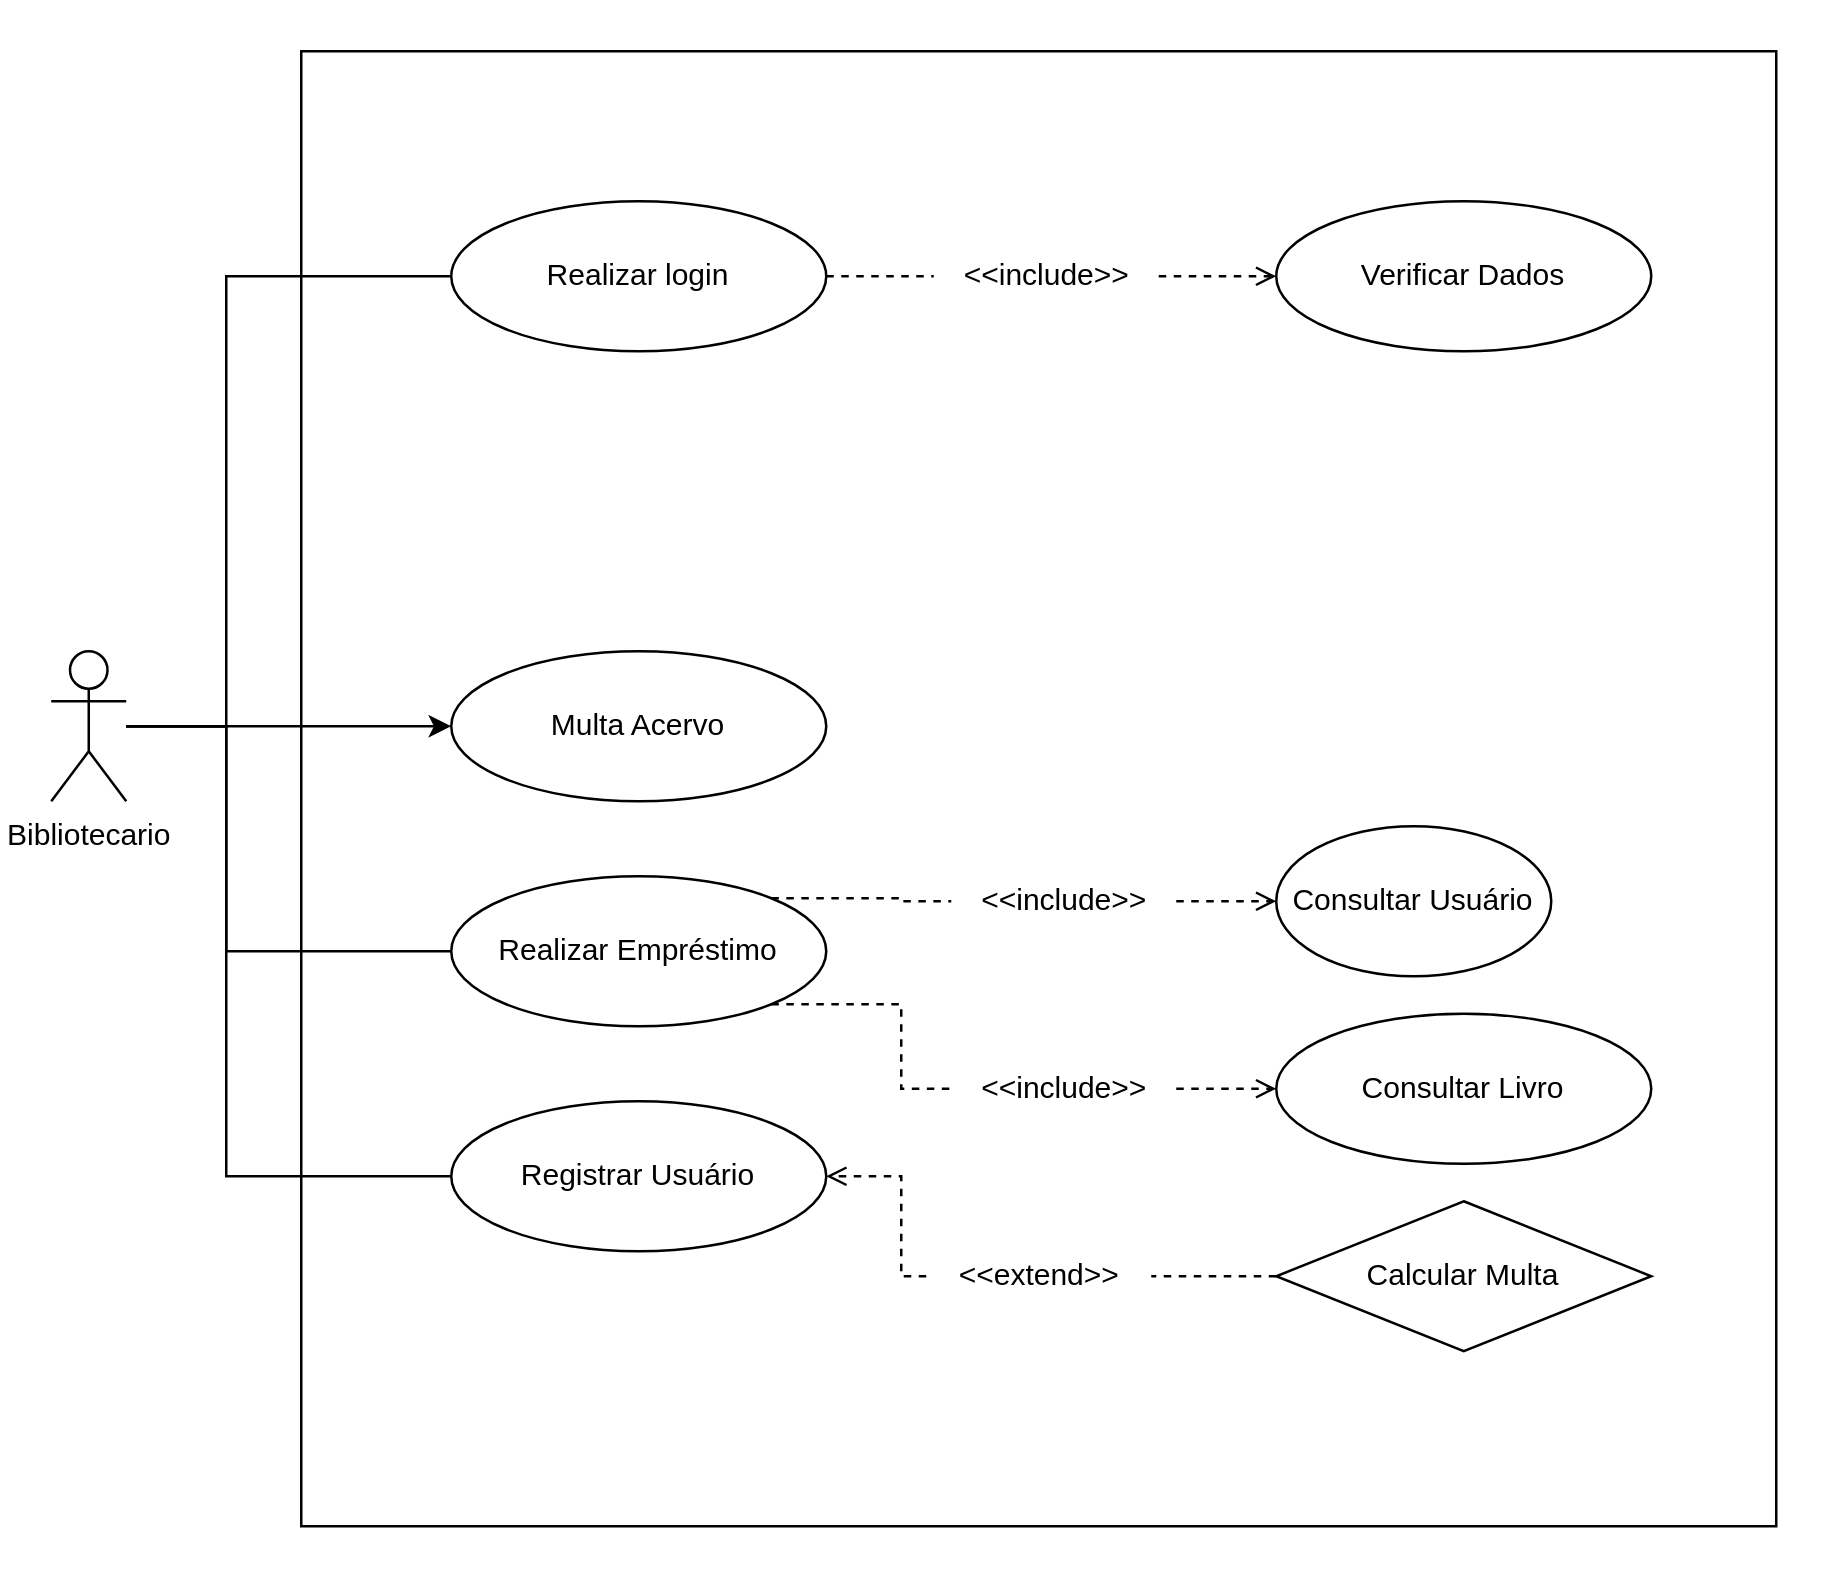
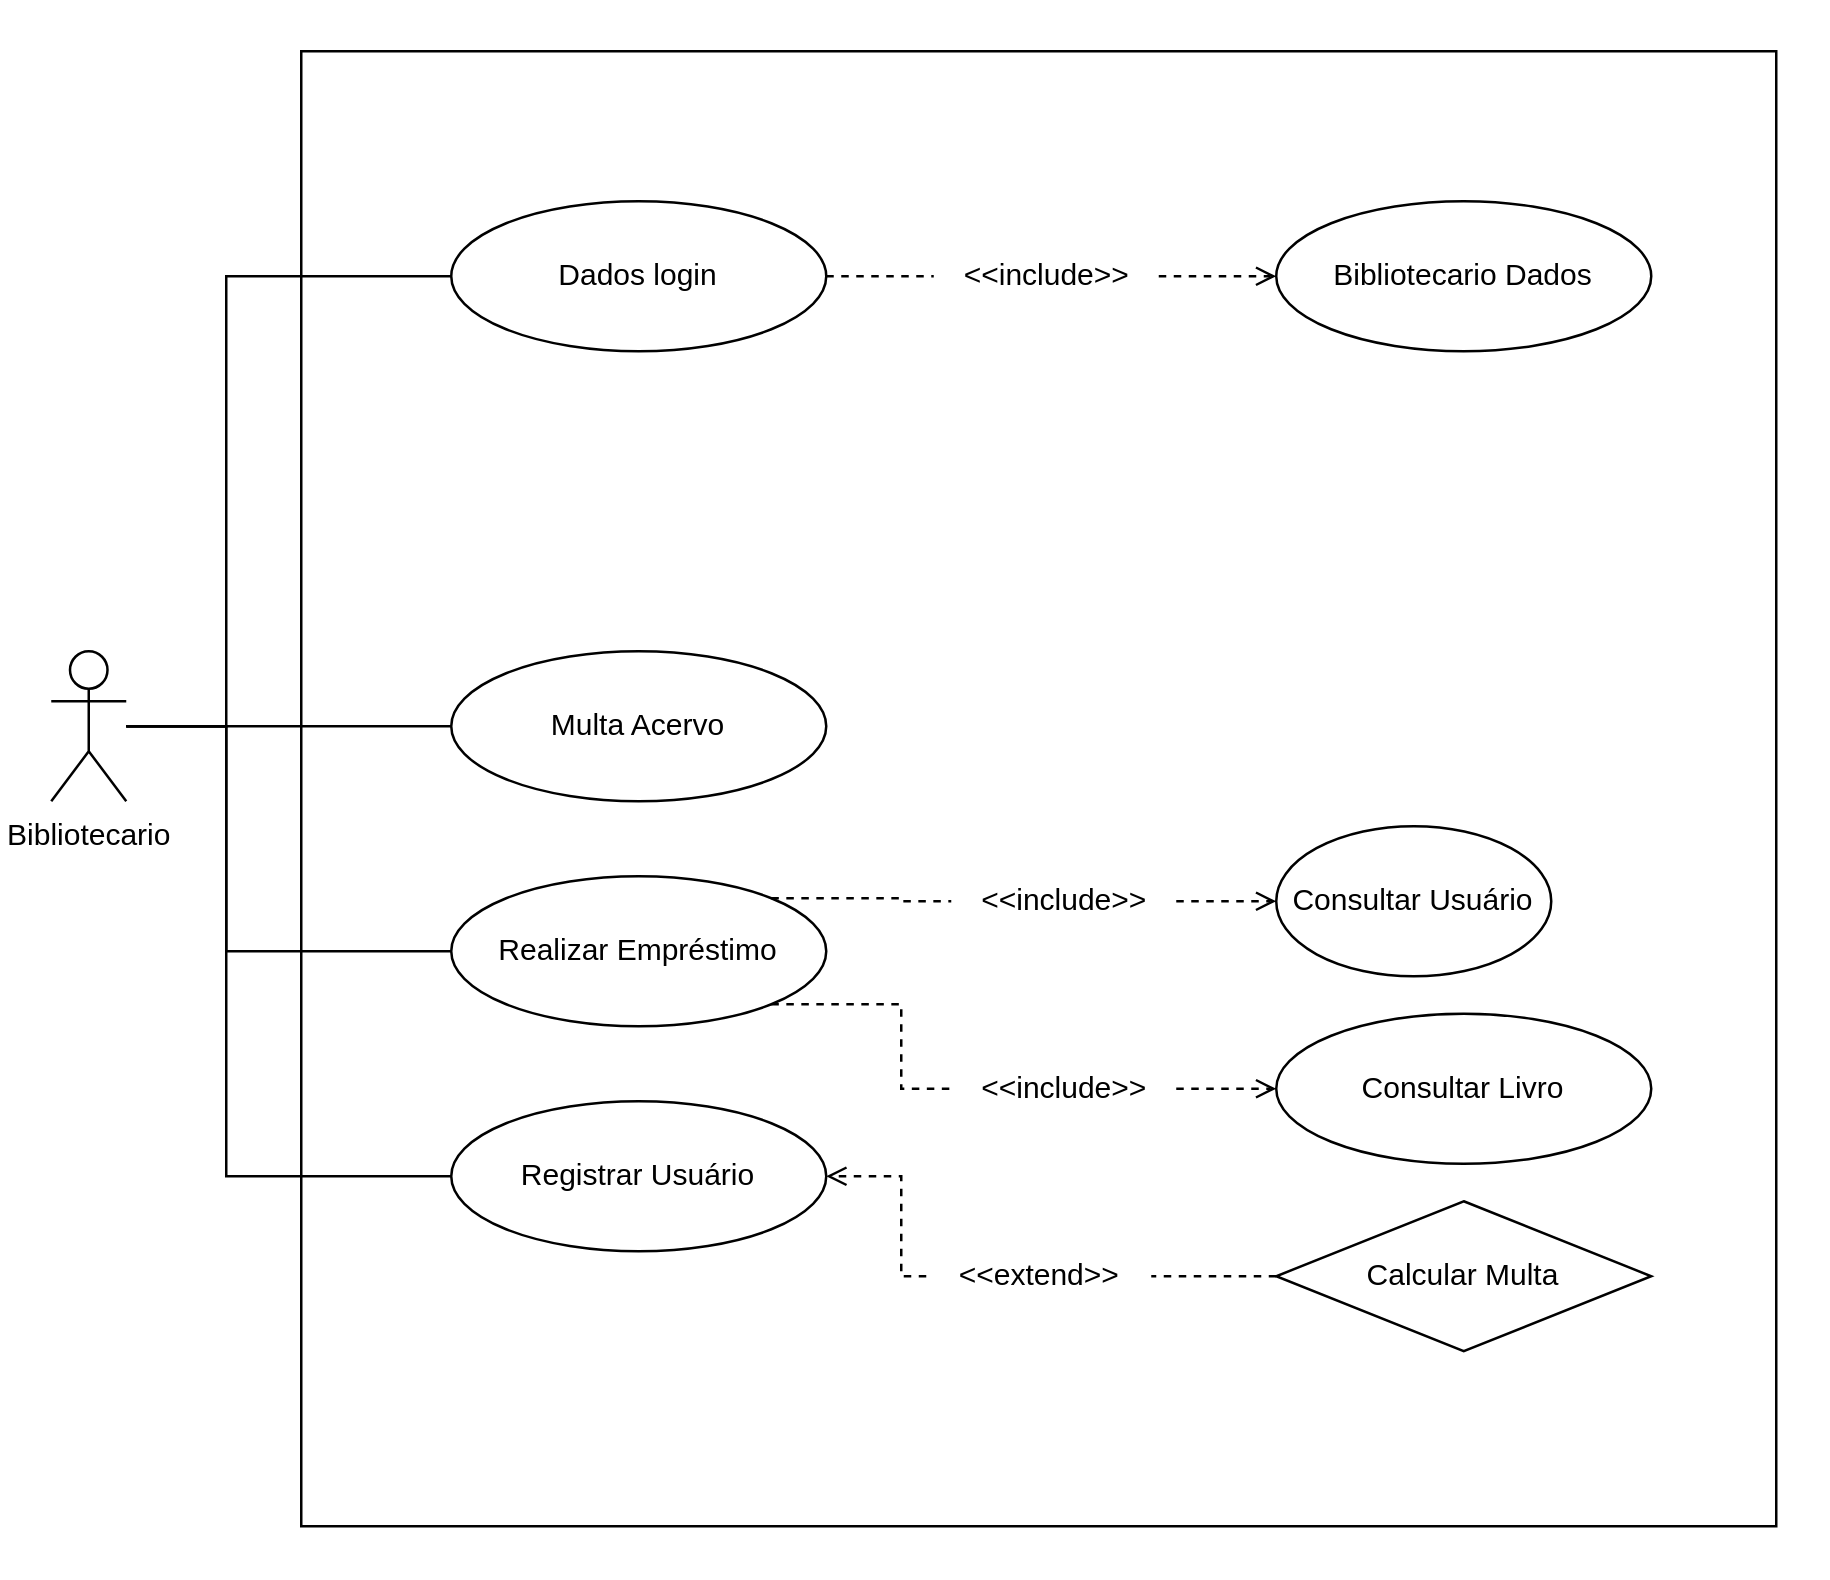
(639, 276) -> (639, 276)
(1464, 276) -> (1464, 276)
(433, 726) -> (440, 726)
